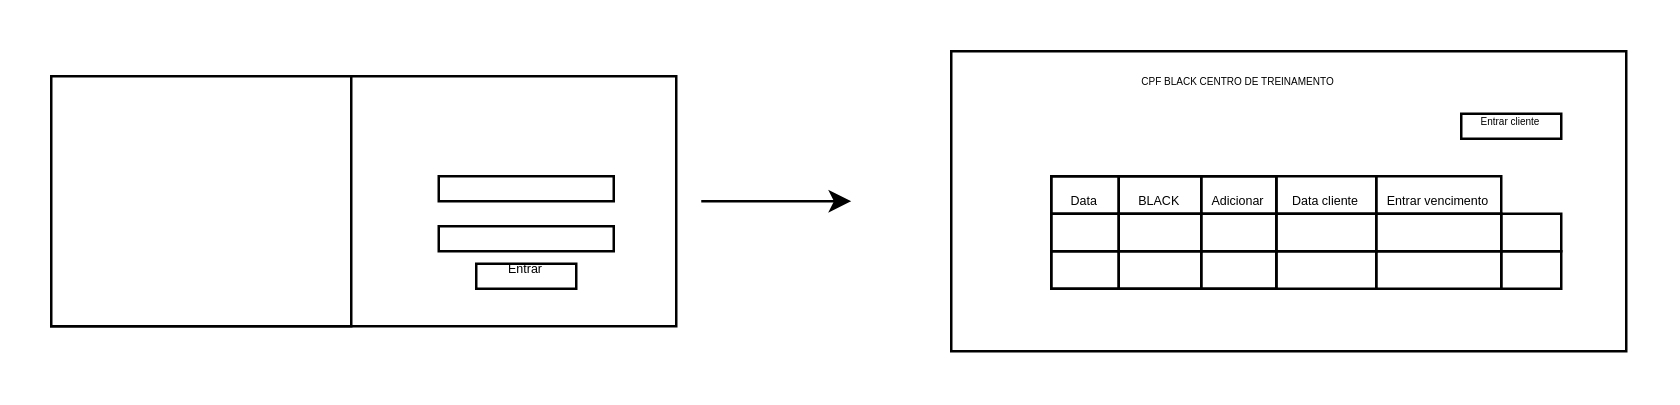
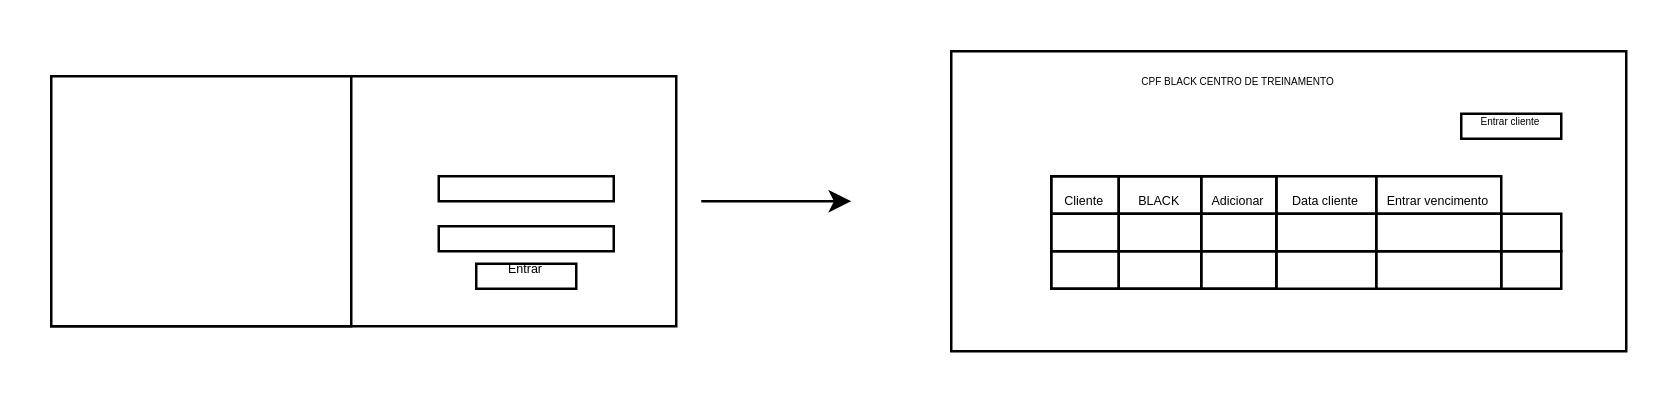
(1085, 196) -> (1085, 196)
